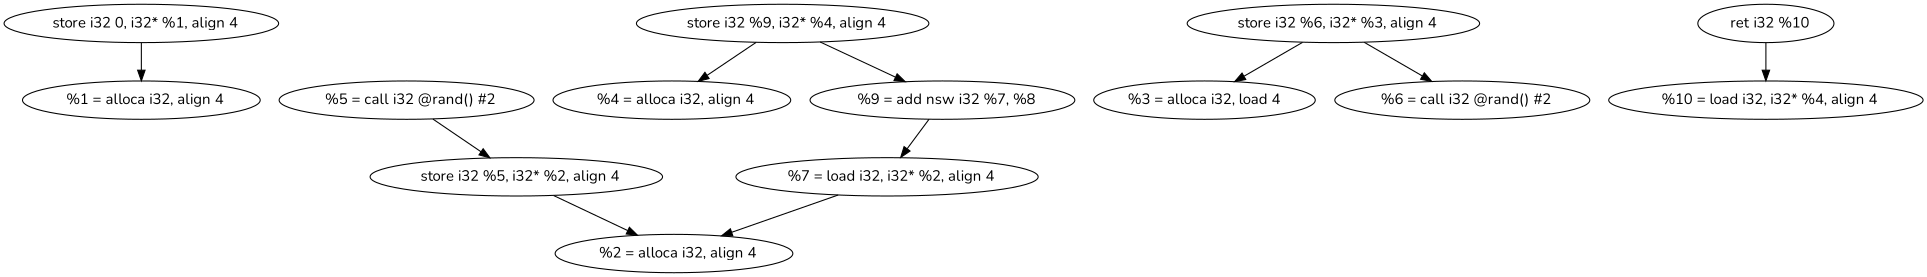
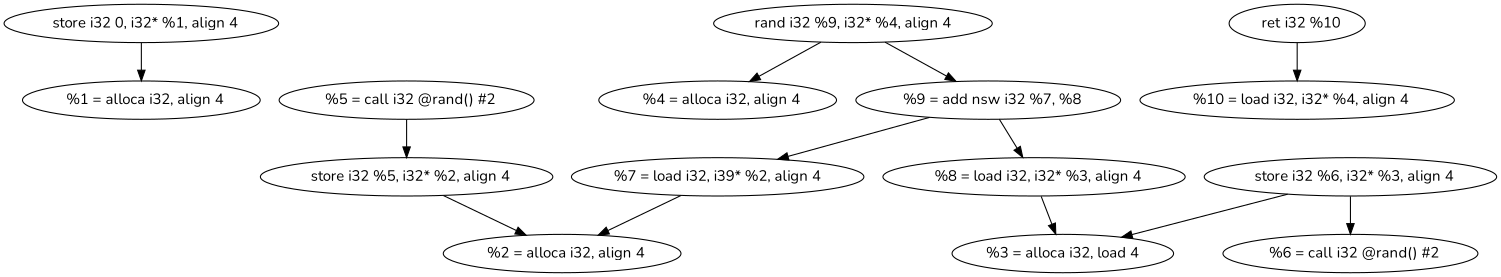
(783, 23) -> (853, 23)
(887, 177) -> (718, 177)
none -> (1034, 177)
